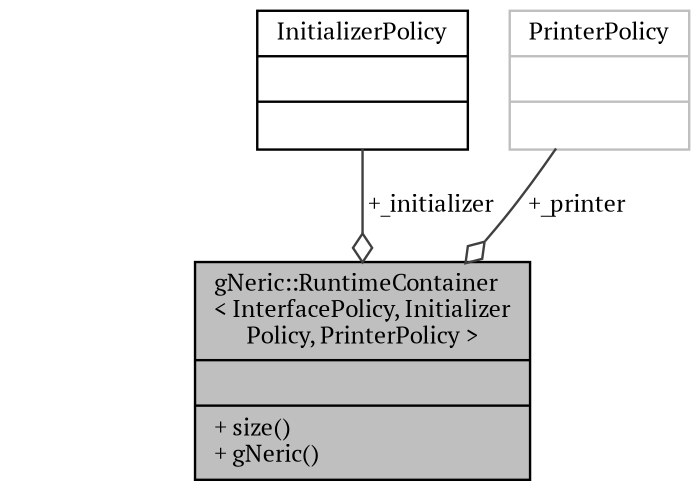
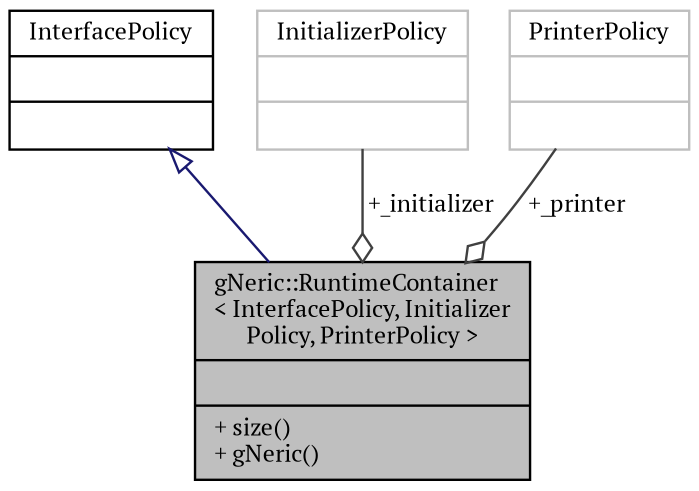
none -> (111, 80)
(363, 80) -> (363, 80)
